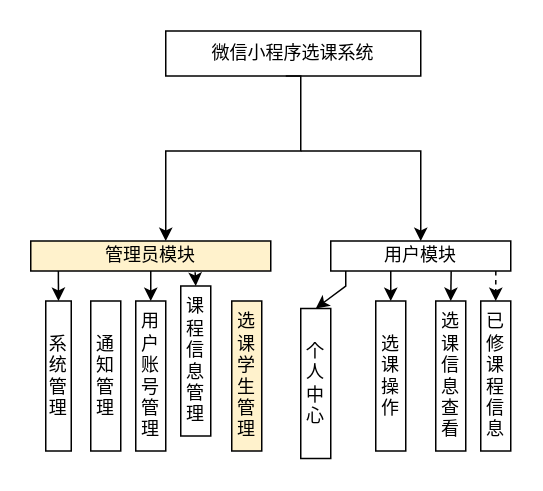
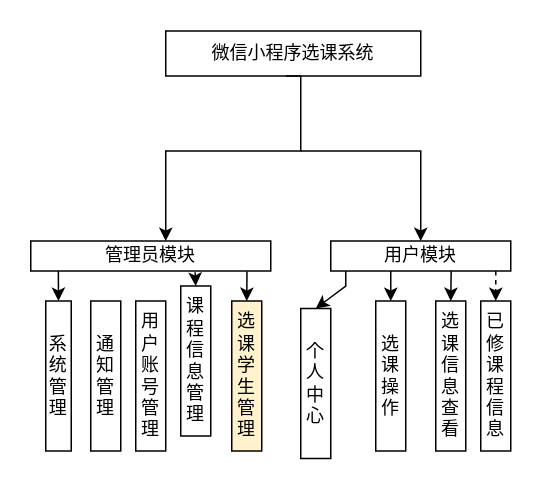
(151, 256) -> (151, 256)
(151, 281) -> none
none -> (247, 281)
